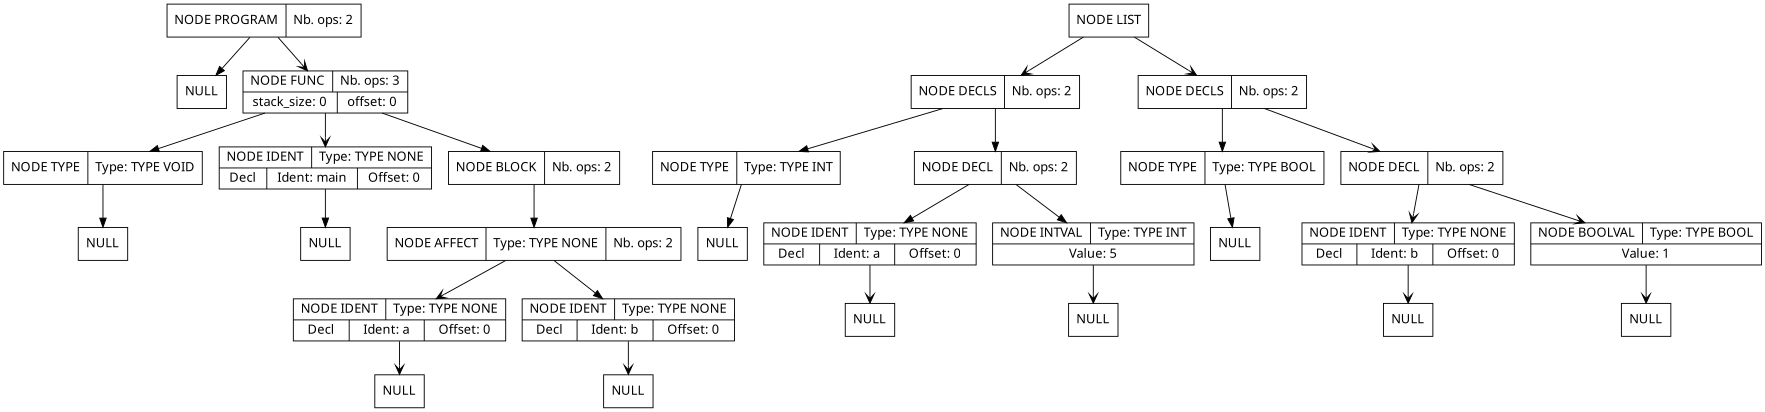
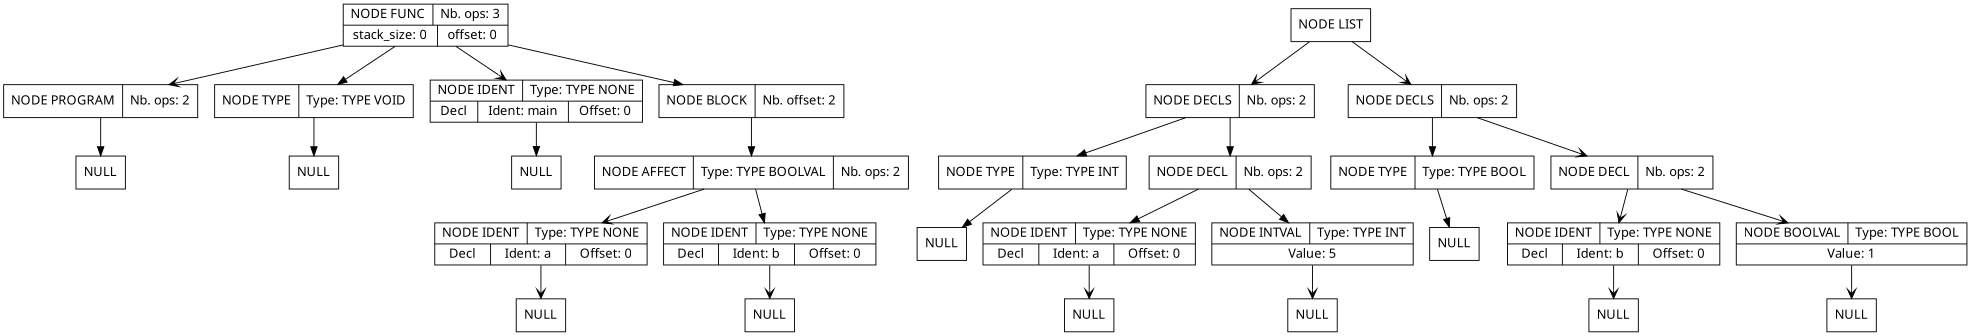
(290, 51) -> (261, 64)
(582, 167) -> (799, 101)
(546, 243) -> (763, 172)
